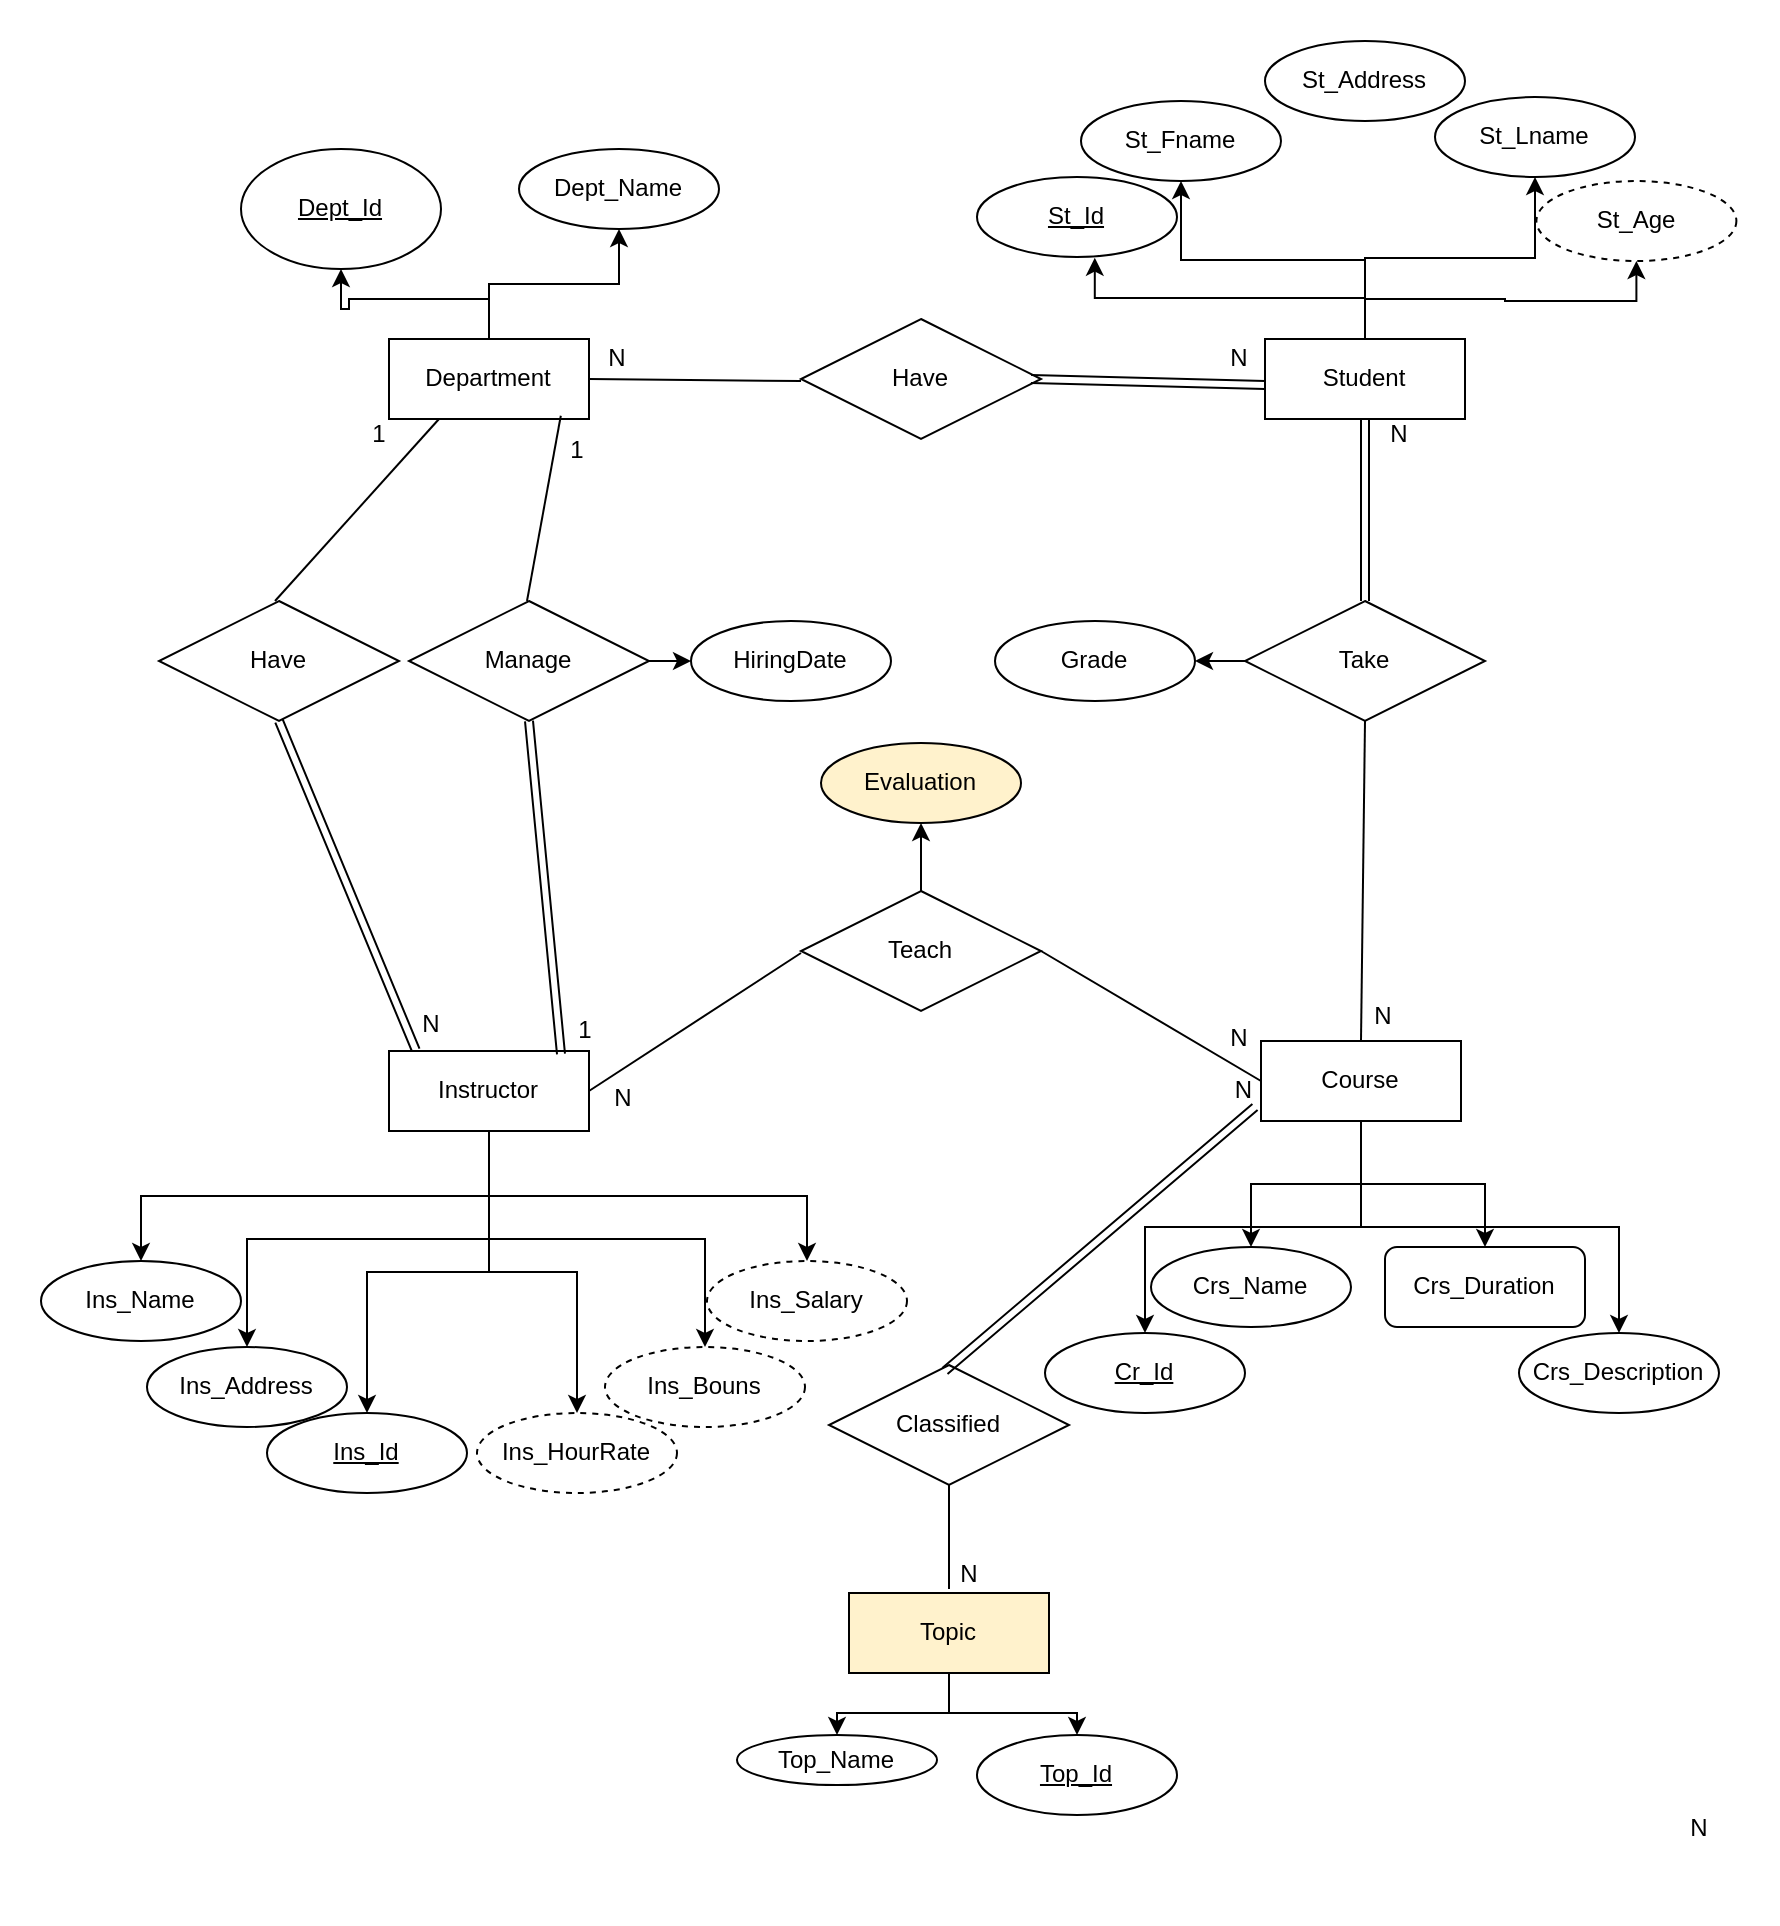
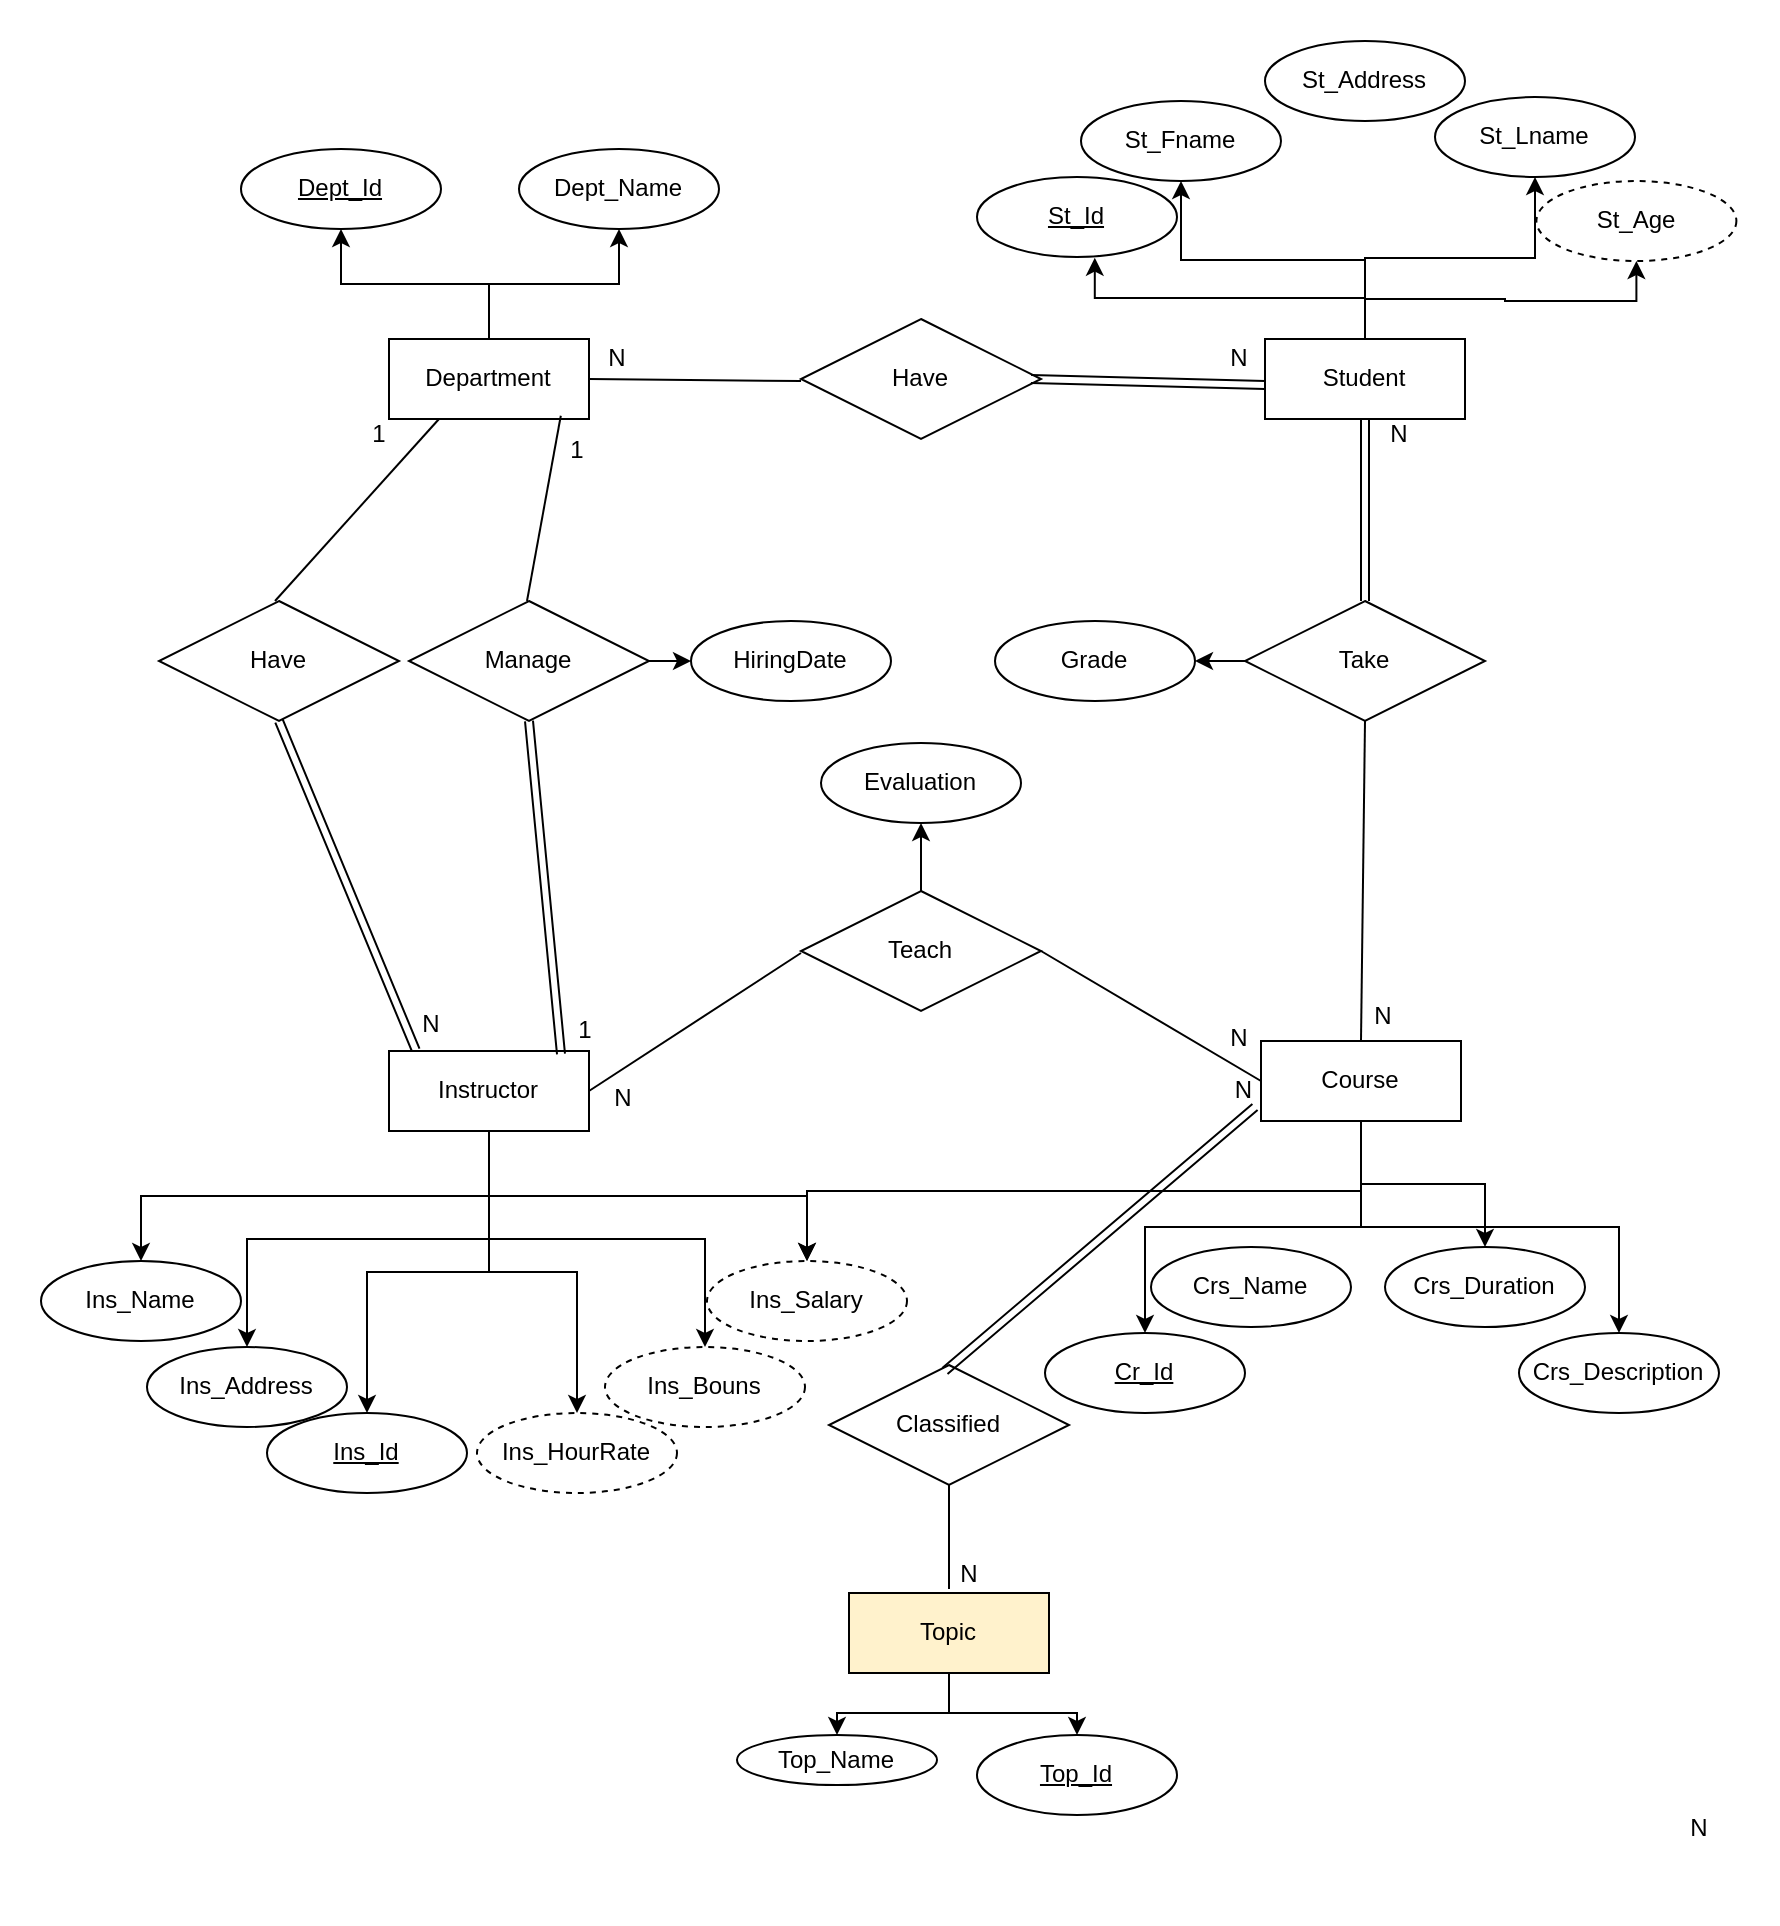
(341, 209) -> (341, 189)
(921, 783) -> (921, 783)
(1280, 1184) -> (974, 1191)
(1485, 1287) -> (1485, 1287)
